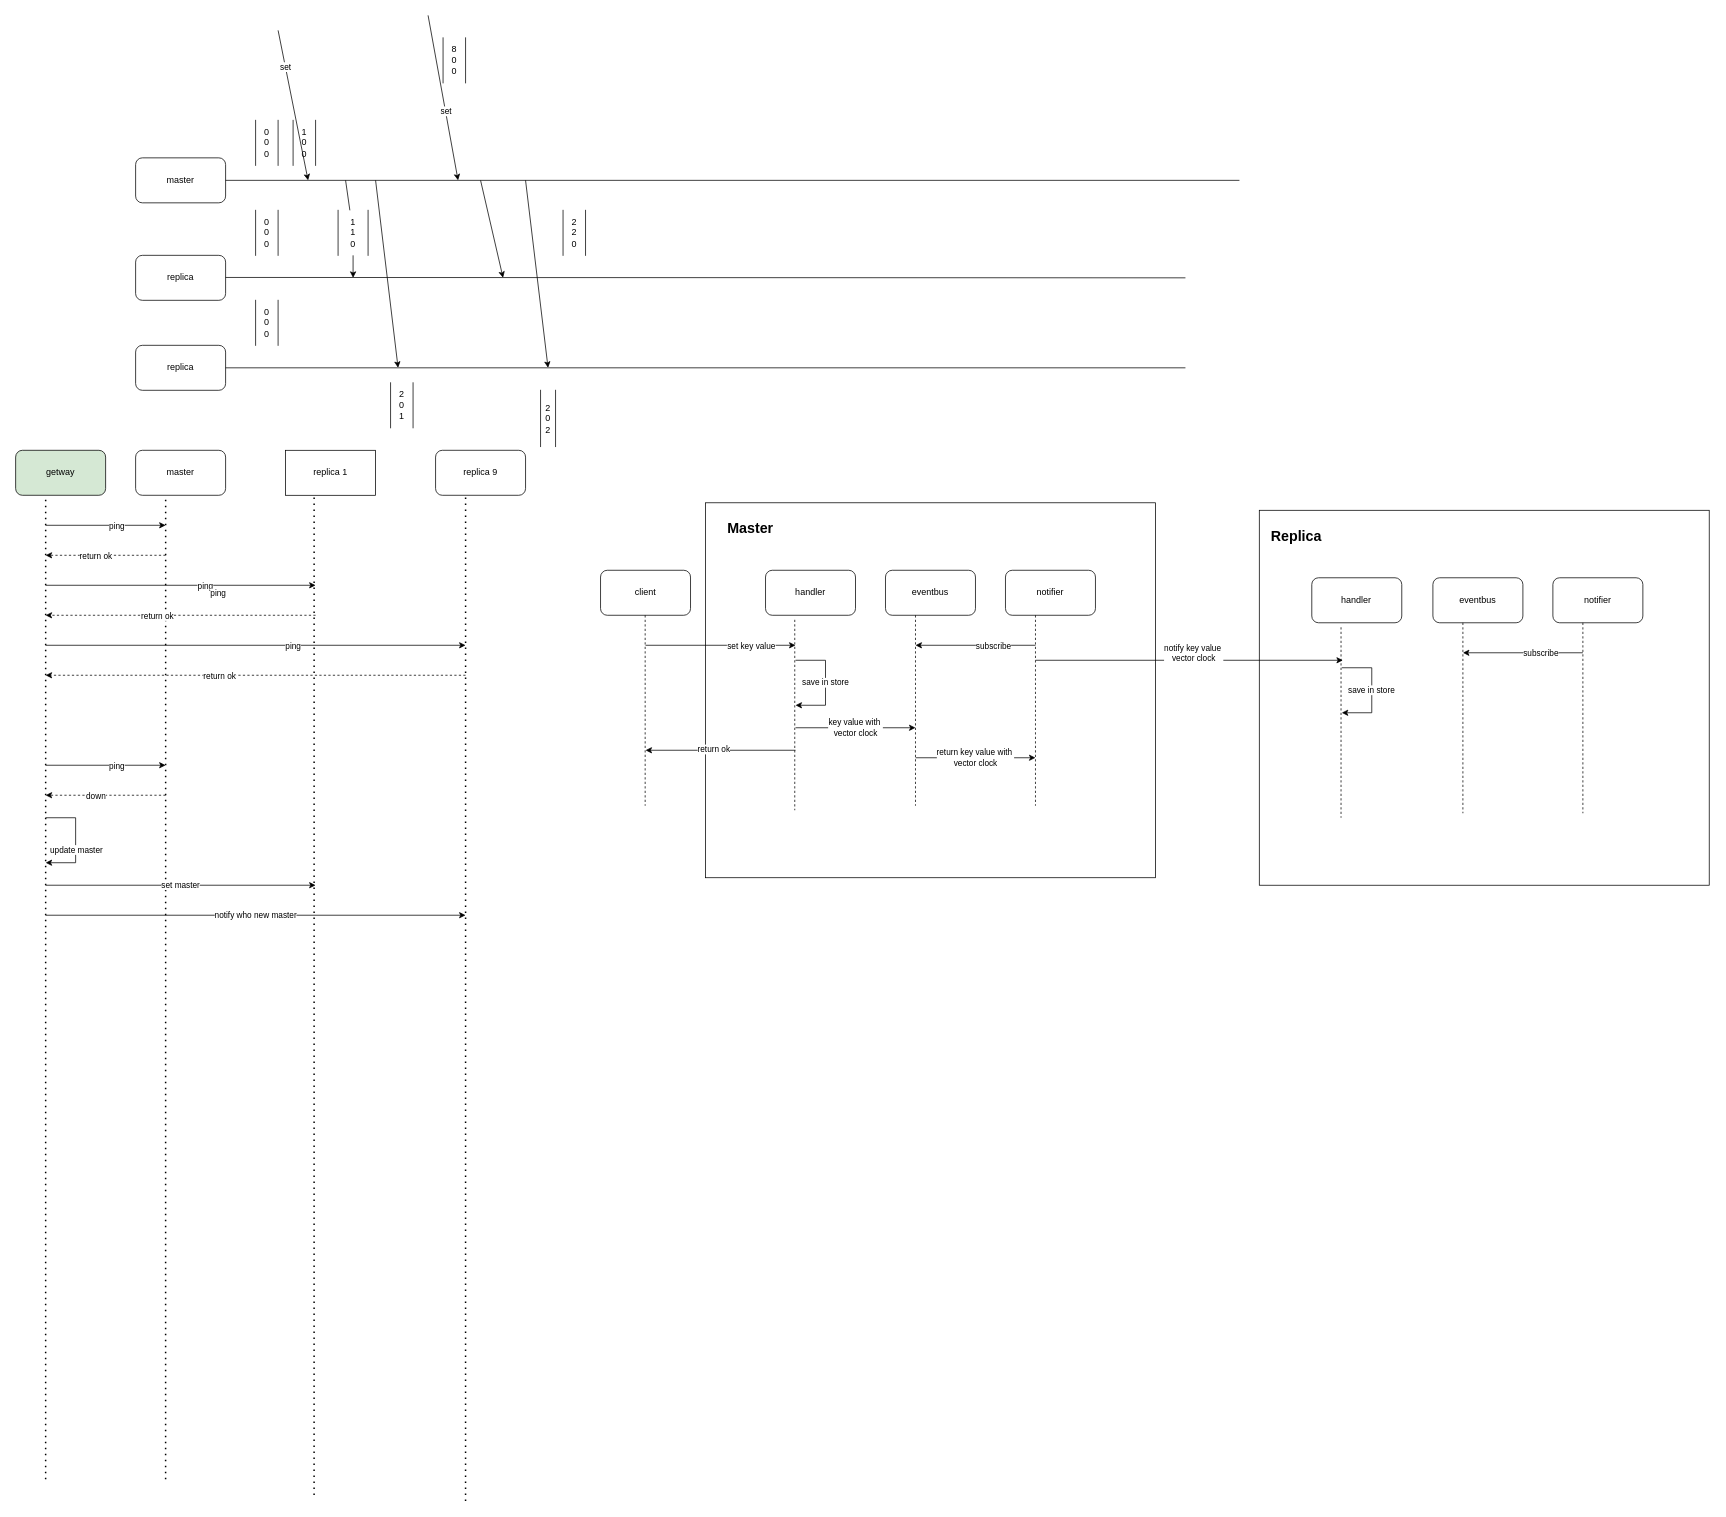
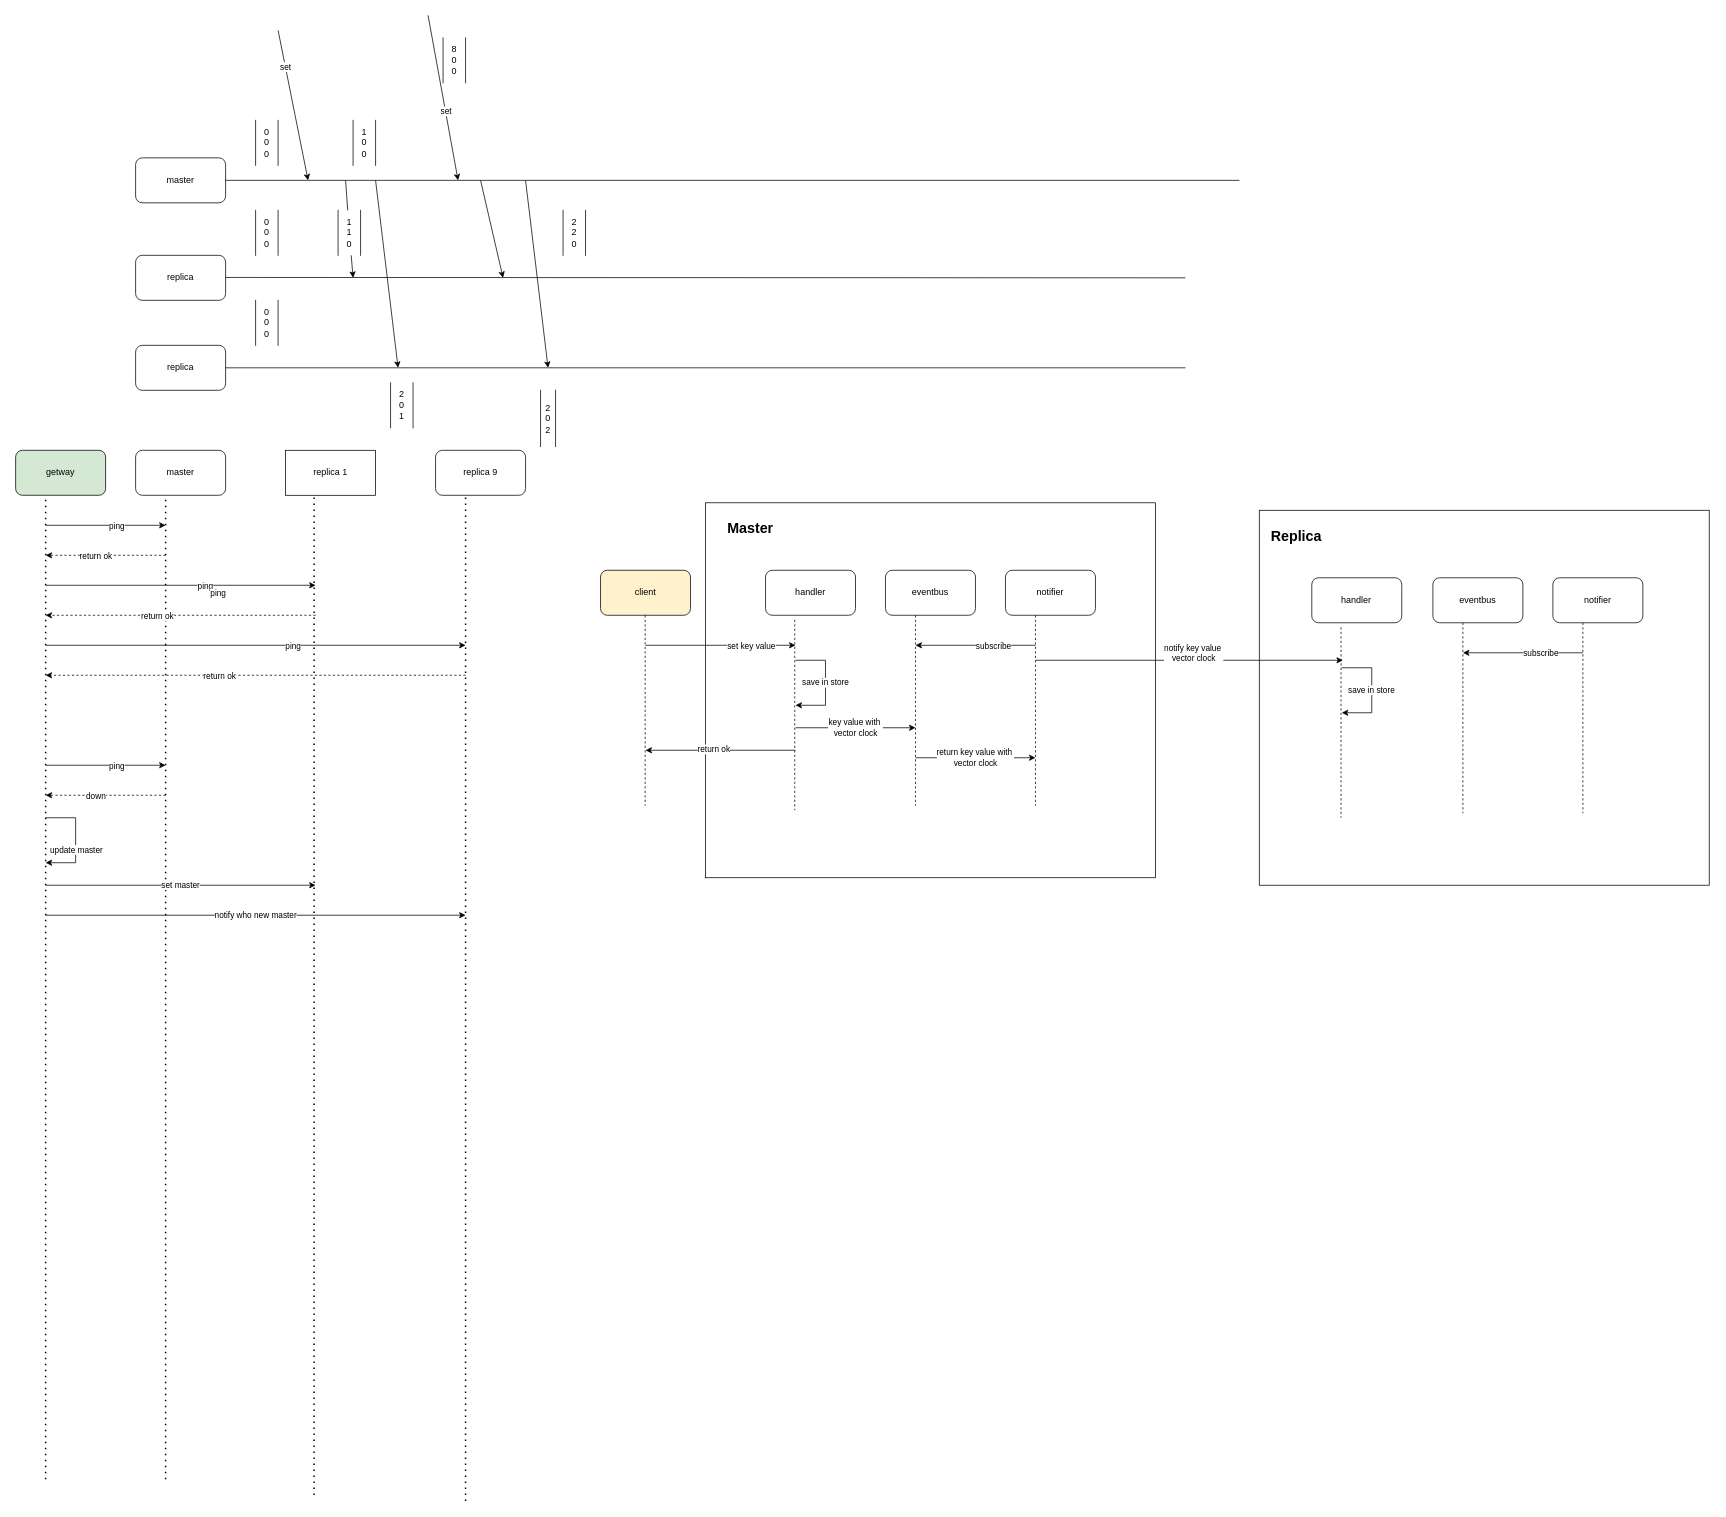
(304, 143) -> (364, 143)
(353, 233) -> (349, 233)
(645, 593) -> (645, 593)
